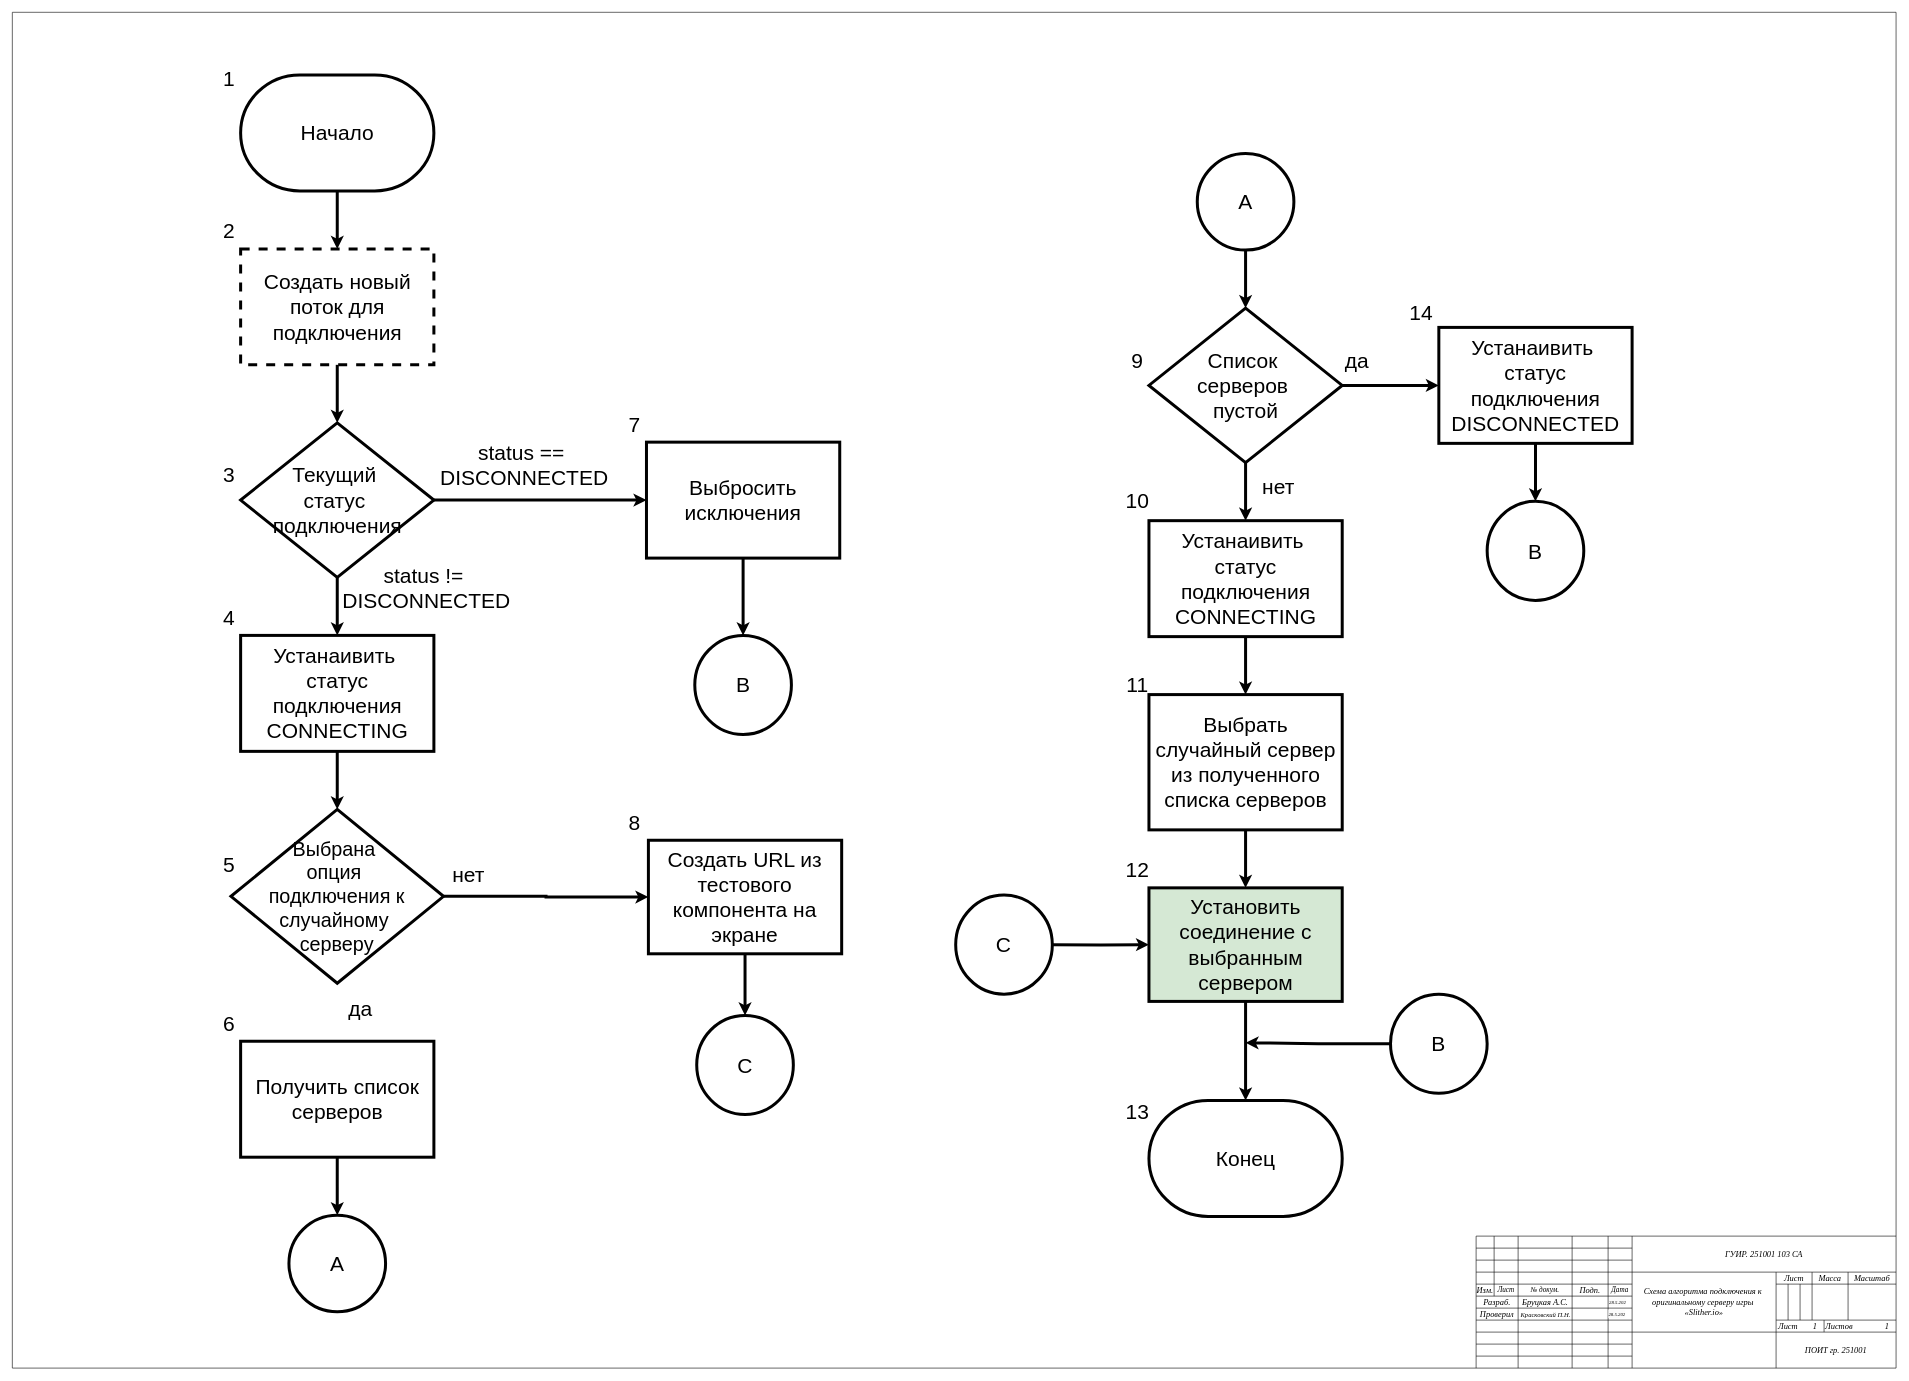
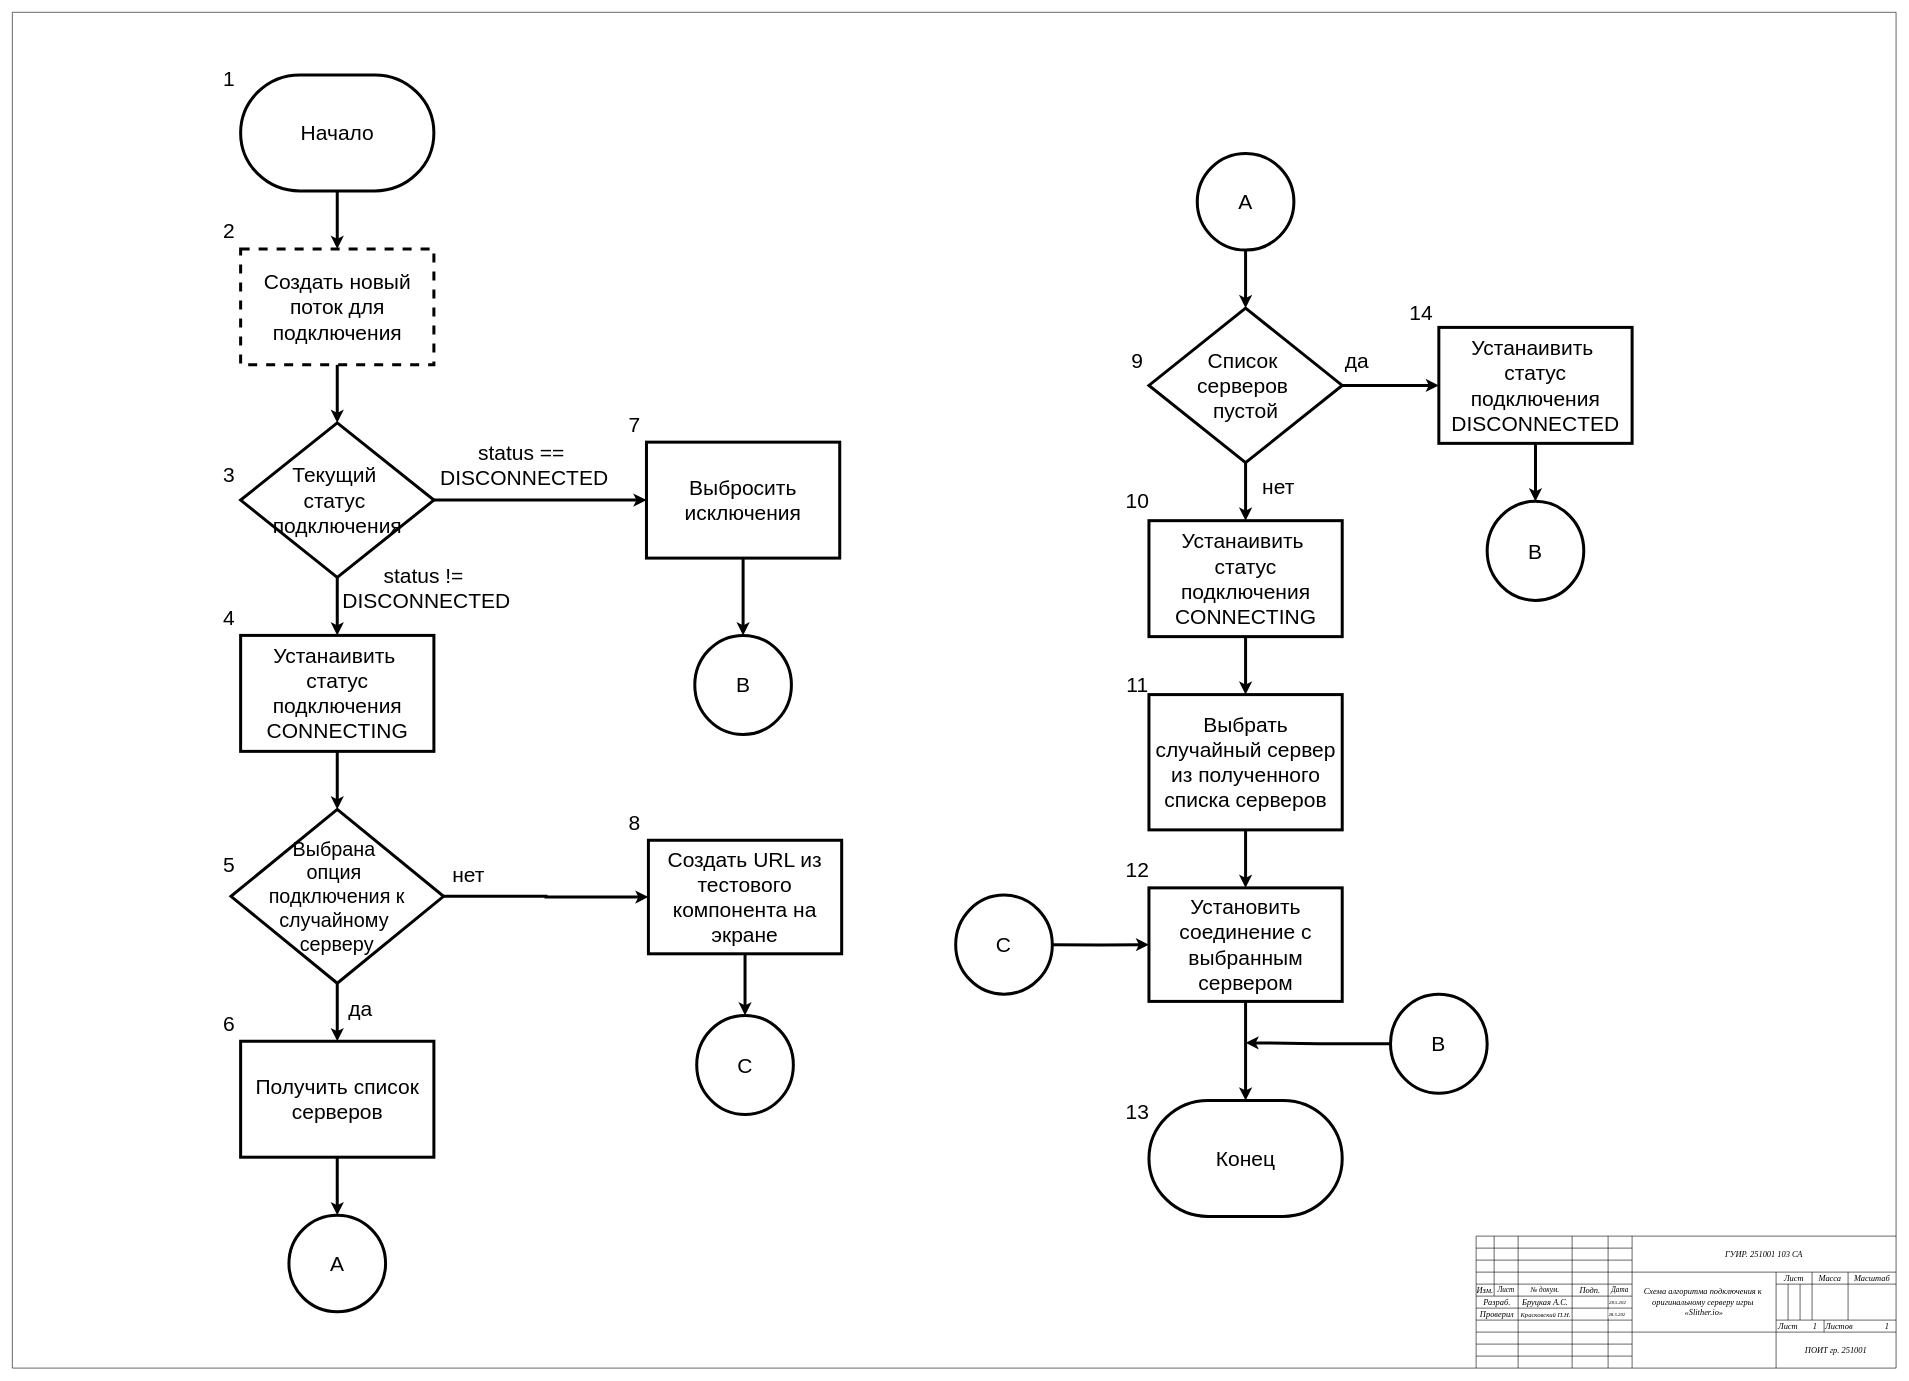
(1246, 945) -> (1246, 945)
none -> (337, 1008)
